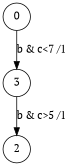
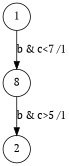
(17, 17) -> (17, 17)
(17, 83) -> (17, 83)
